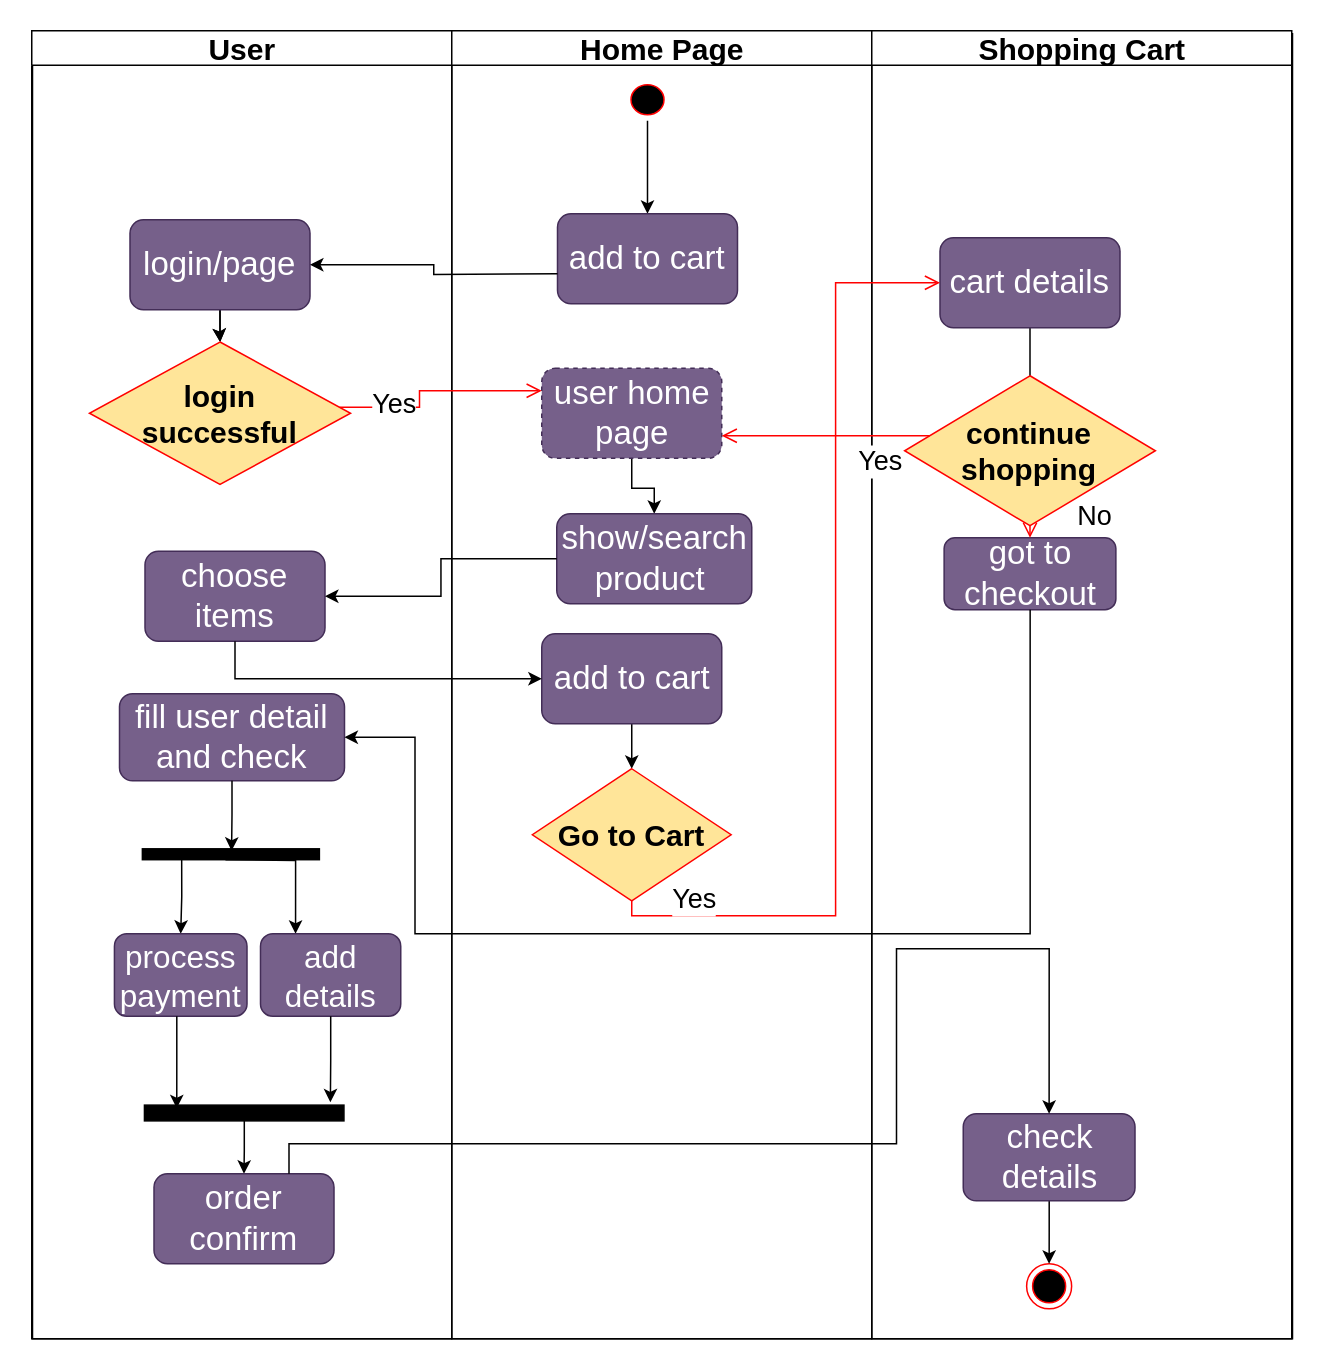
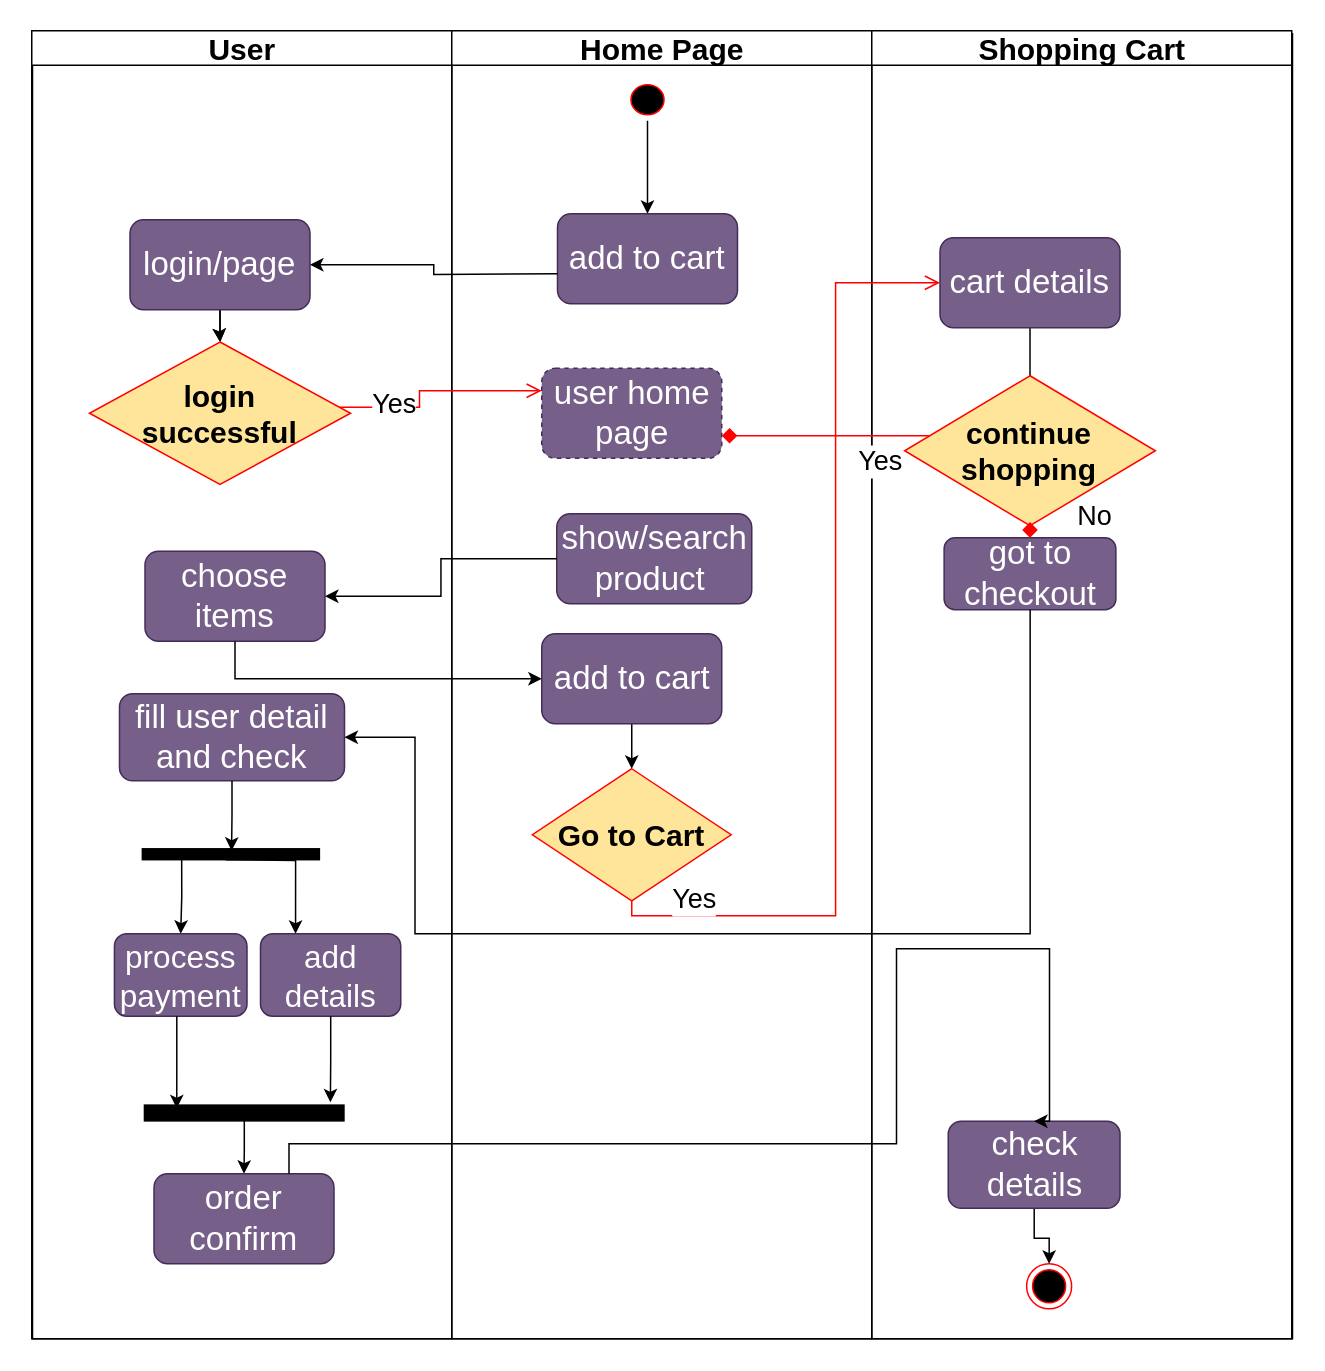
(731, 436) -> (737, 436)
(635, 488) -> none
(1030, 530) -> (1030, 524)
(1049, 1157) -> (1034, 1165)
